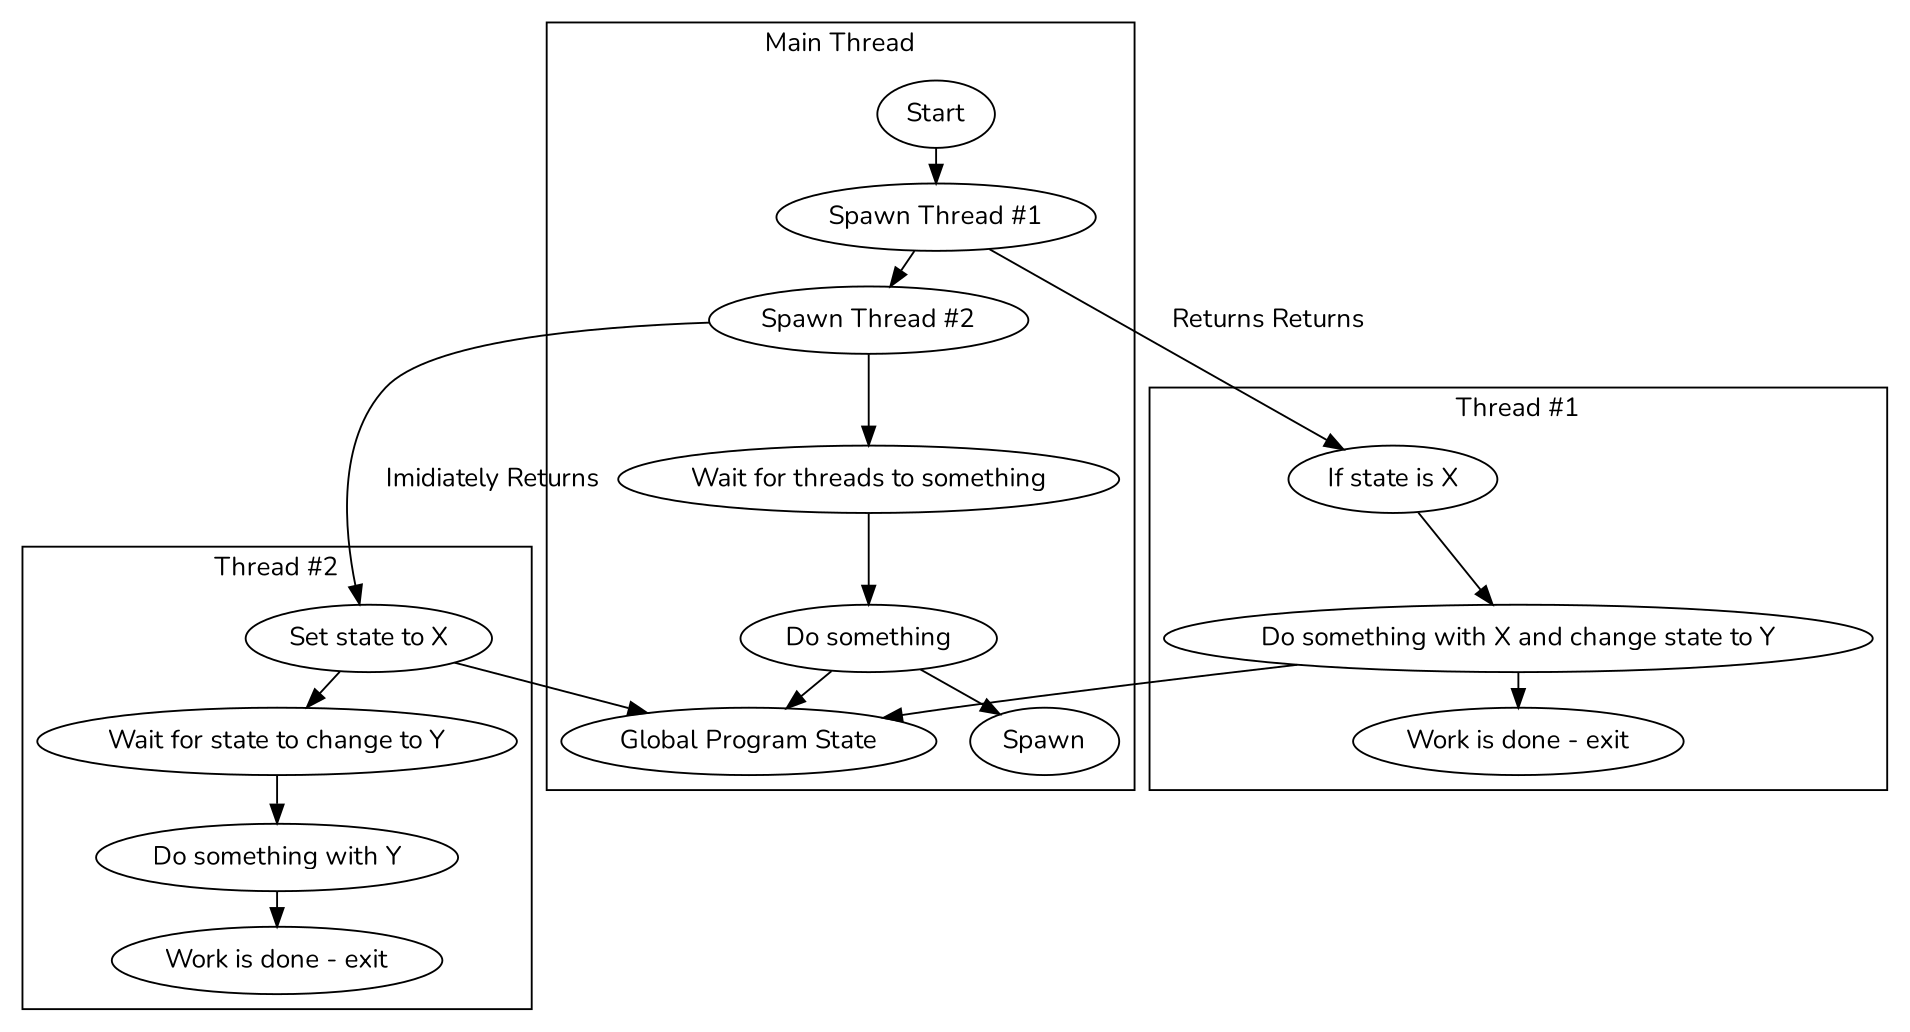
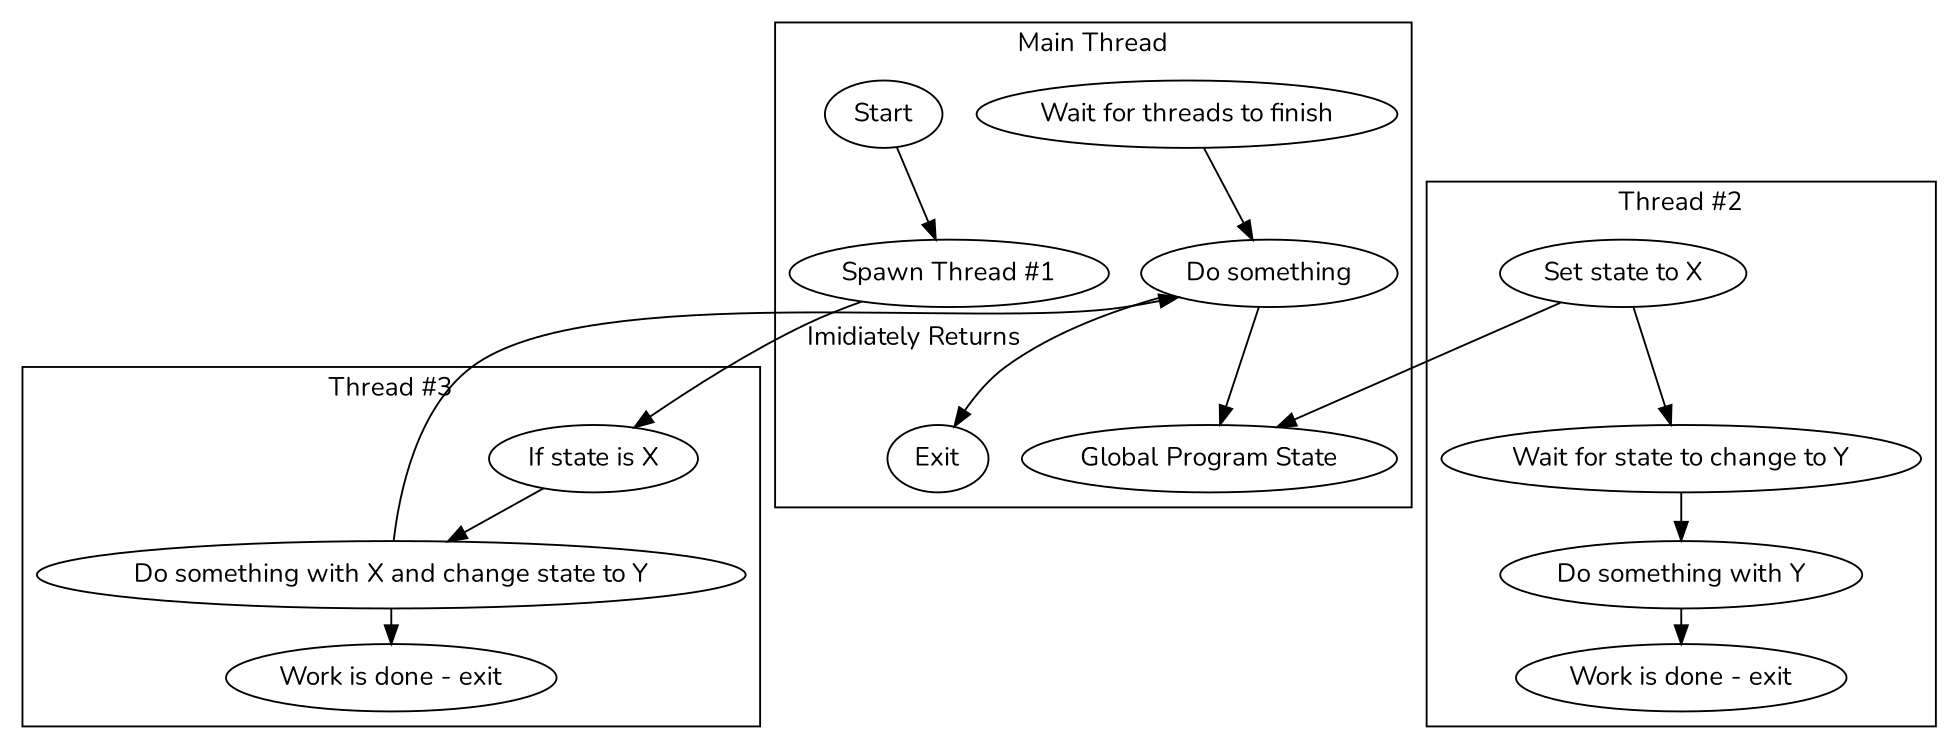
(869, 320) -> none
(1268, 320) -> (915, 338)
(1518, 409) -> (391, 388)
(869, 479) -> (1187, 114)
(1099, 689) -> (714, 315)
(1045, 741) -> (938, 459)
